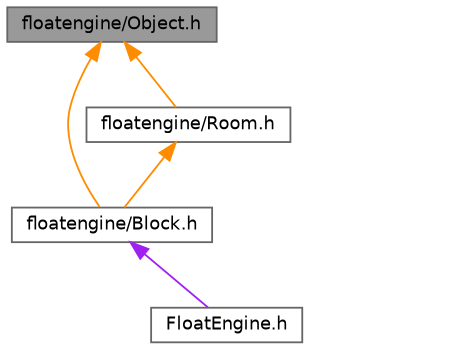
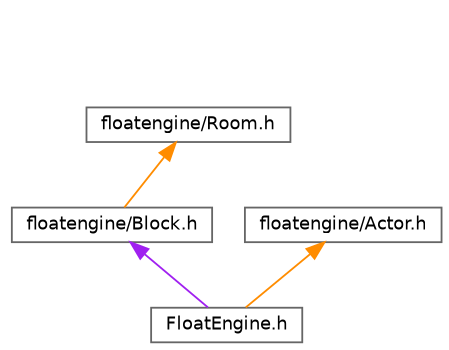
(112, 25) -> none
none -> (343, 225)
